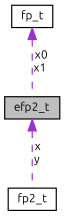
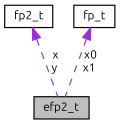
(32, 160) -> (47, 68)
